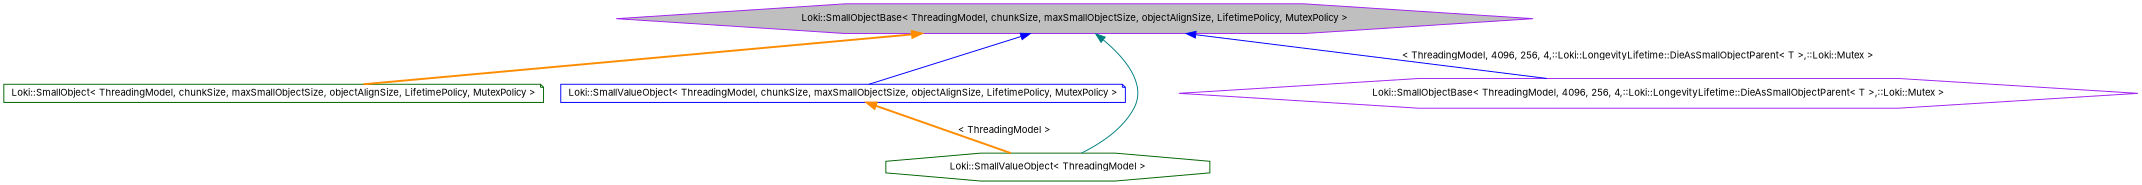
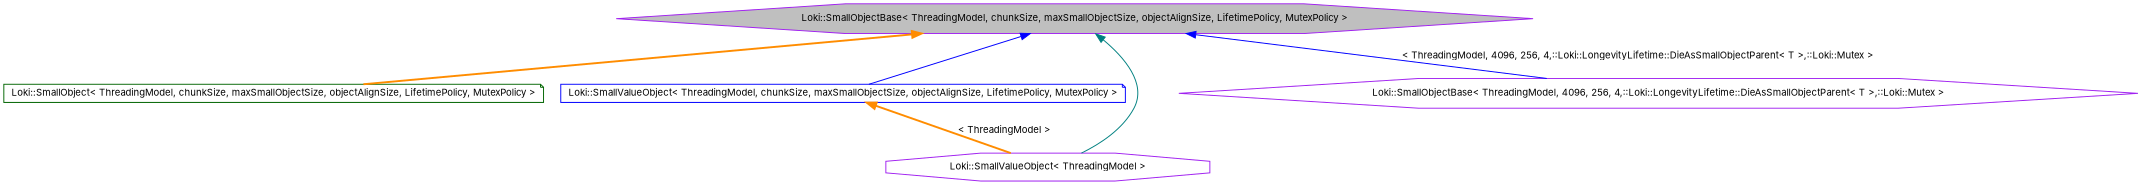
(1048, 167) -> (1048, 167)
